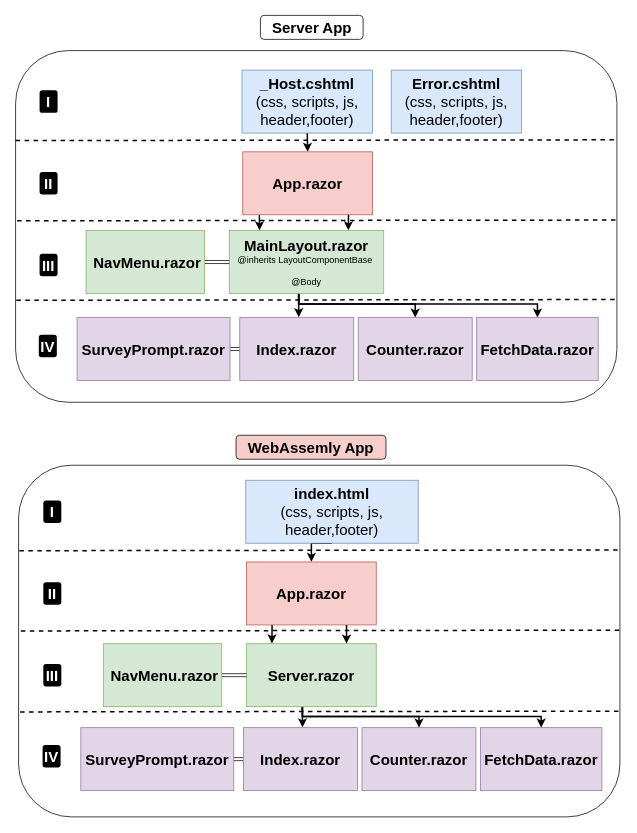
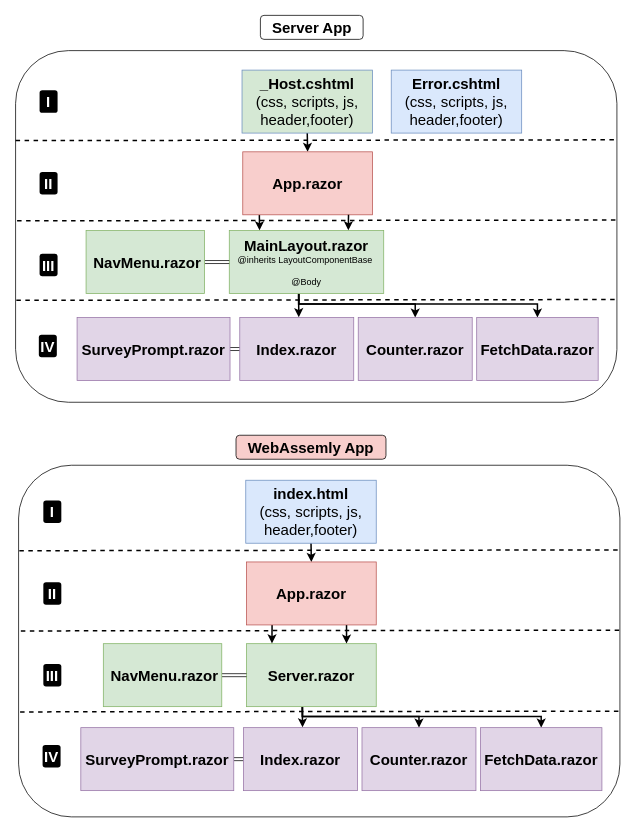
(307, 102) -> (307, 102)
(332, 512) -> (311, 512)
